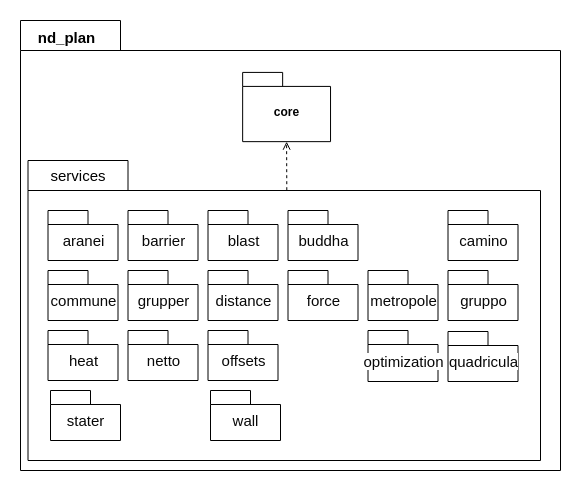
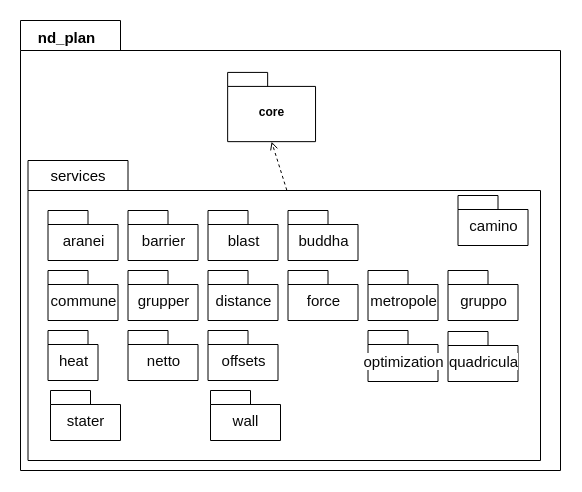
(287, 107) -> (272, 107)
(483, 236) -> (493, 221)
(83, 356) -> (73, 356)
